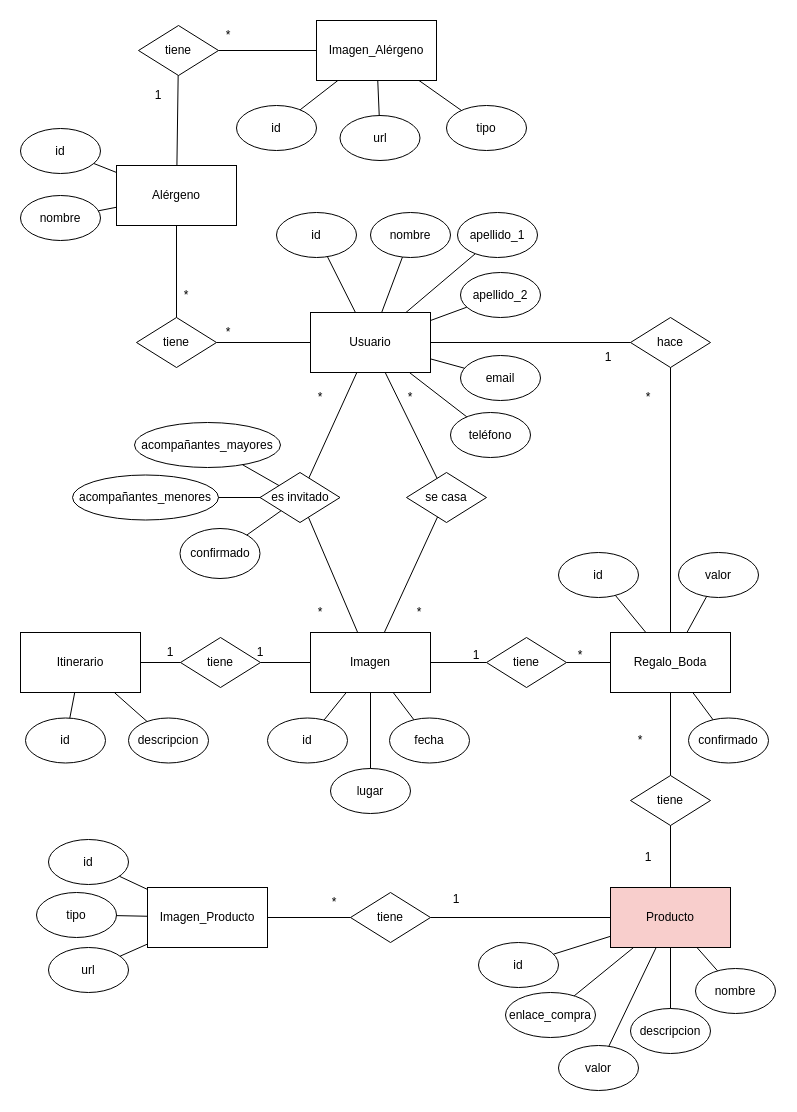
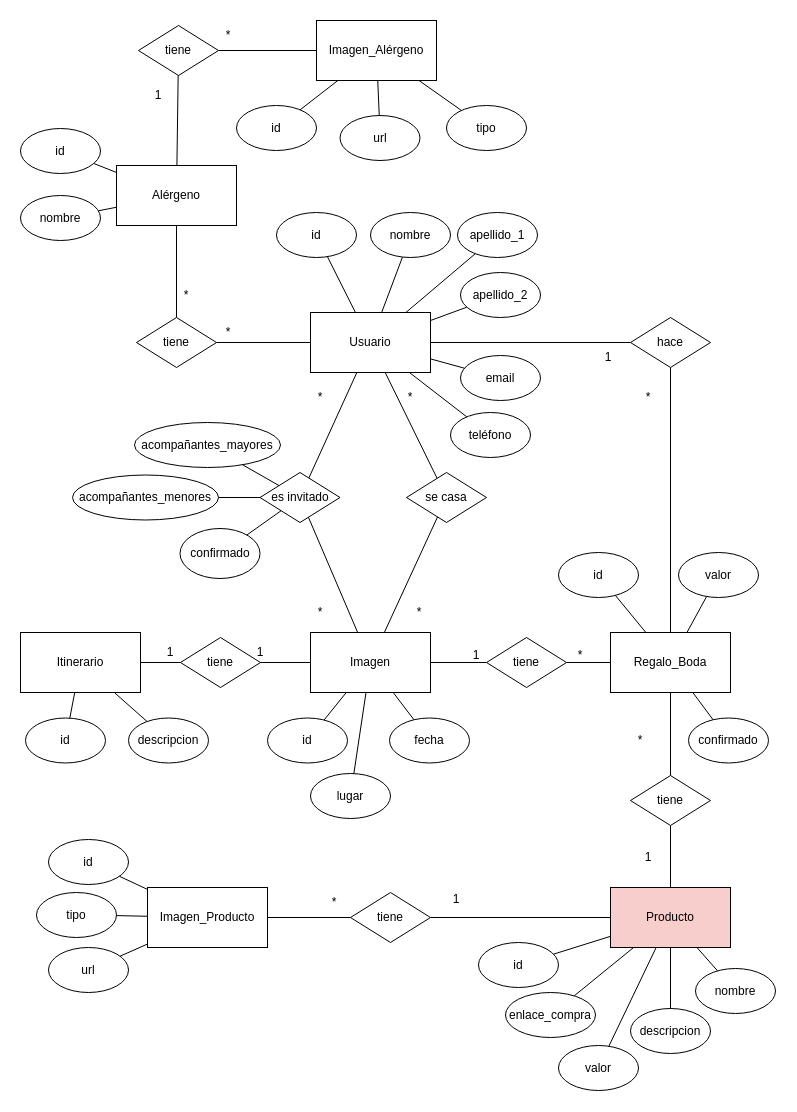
(371, 791) -> (351, 796)
